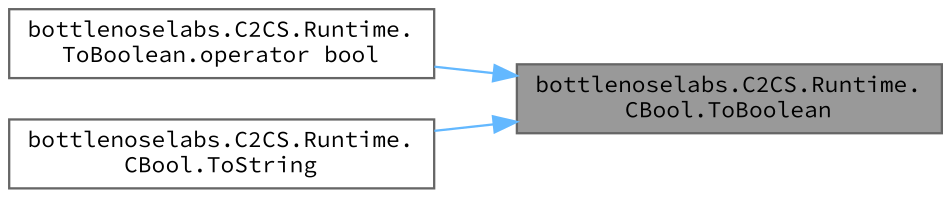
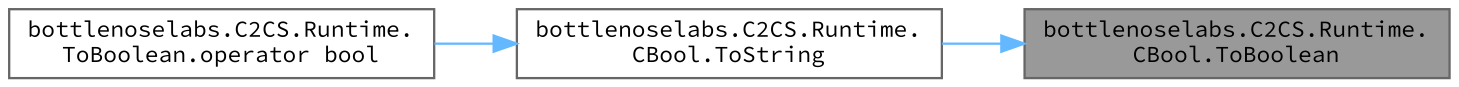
(464, 70) -> (464, 44)
